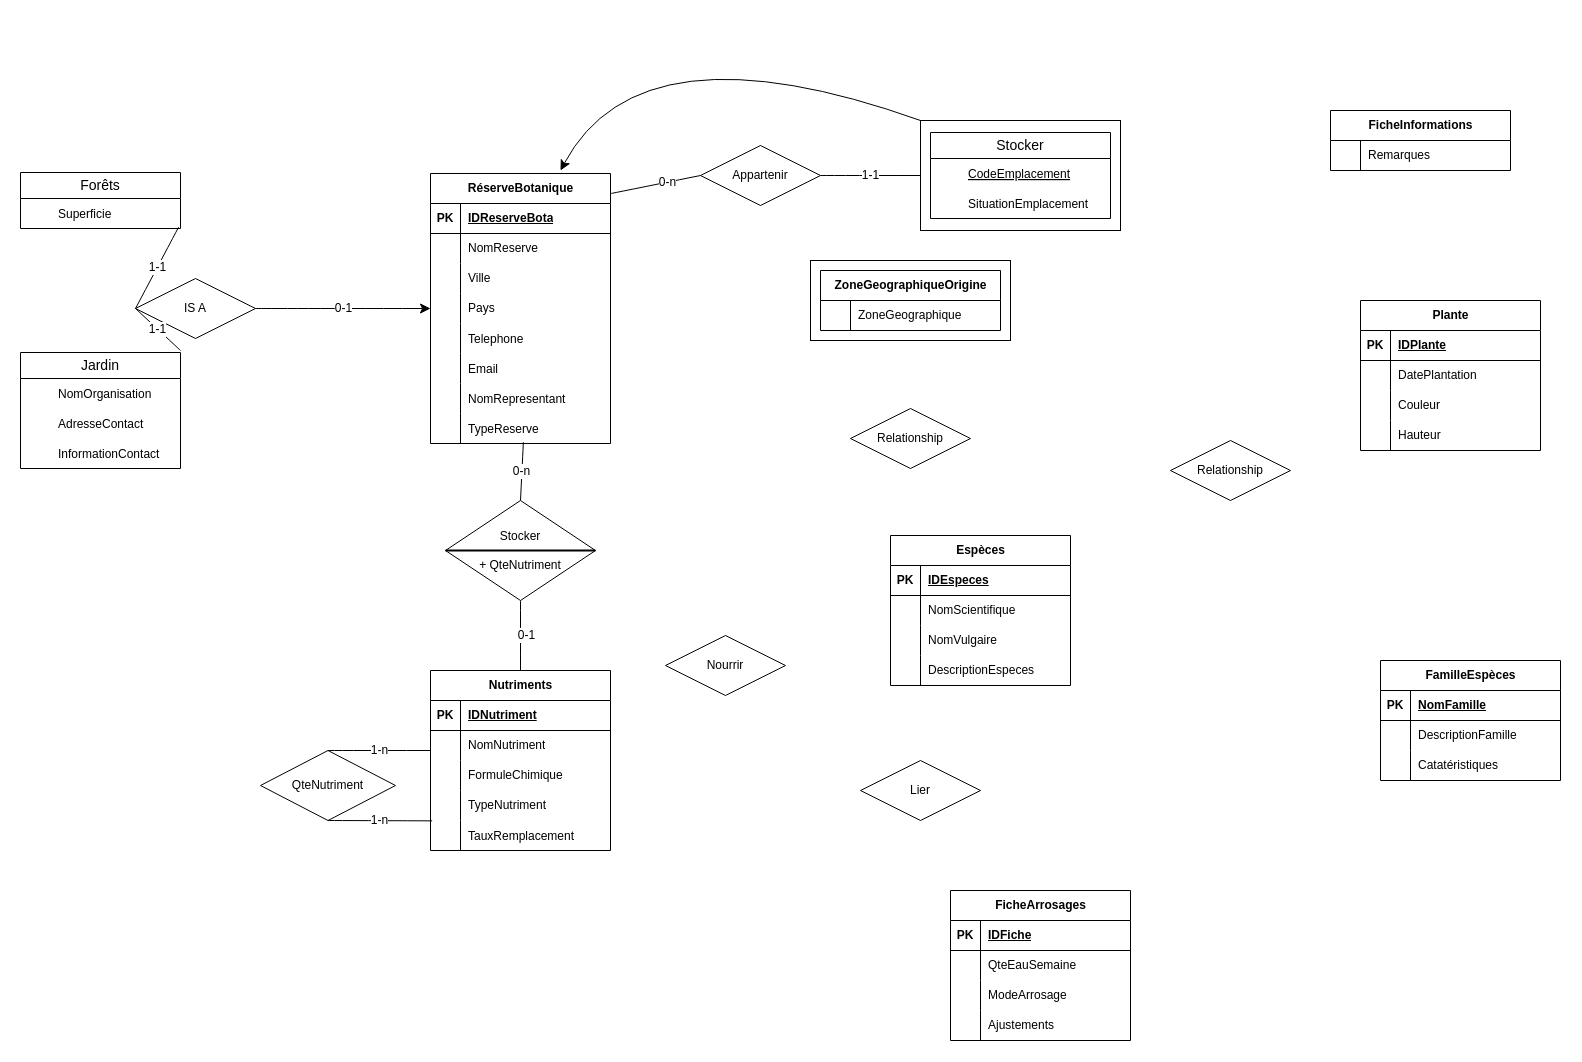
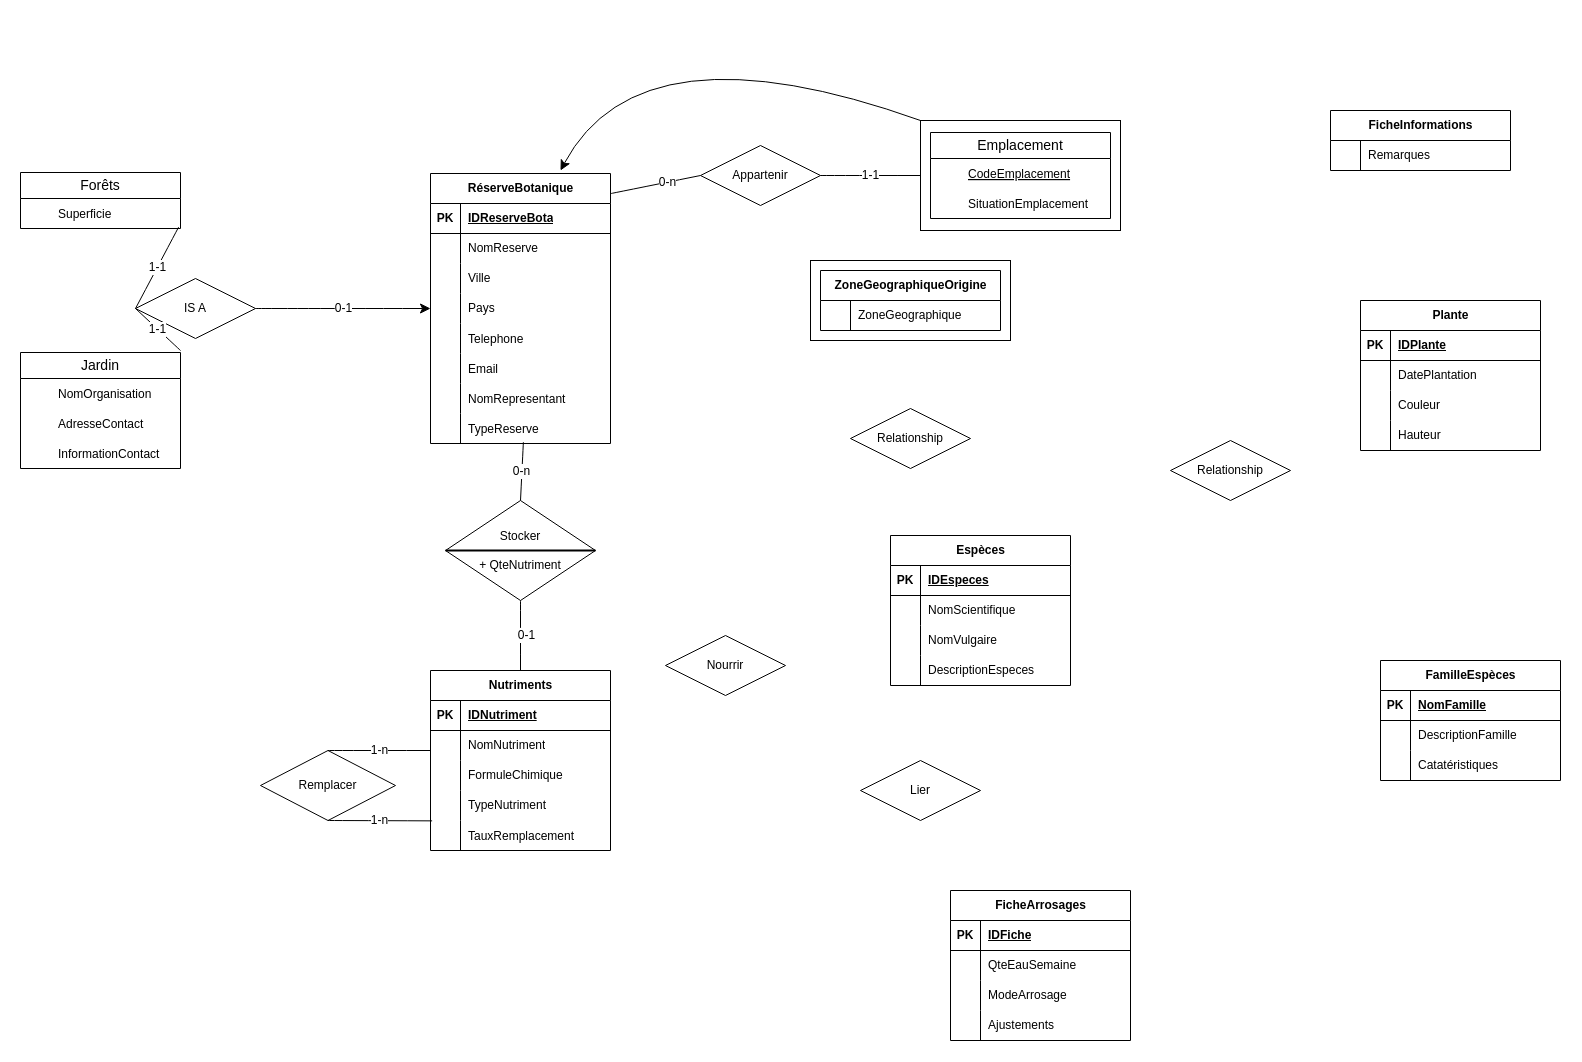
(1021, 146) -> (1021, 146)
(328, 786) -> (328, 786)
